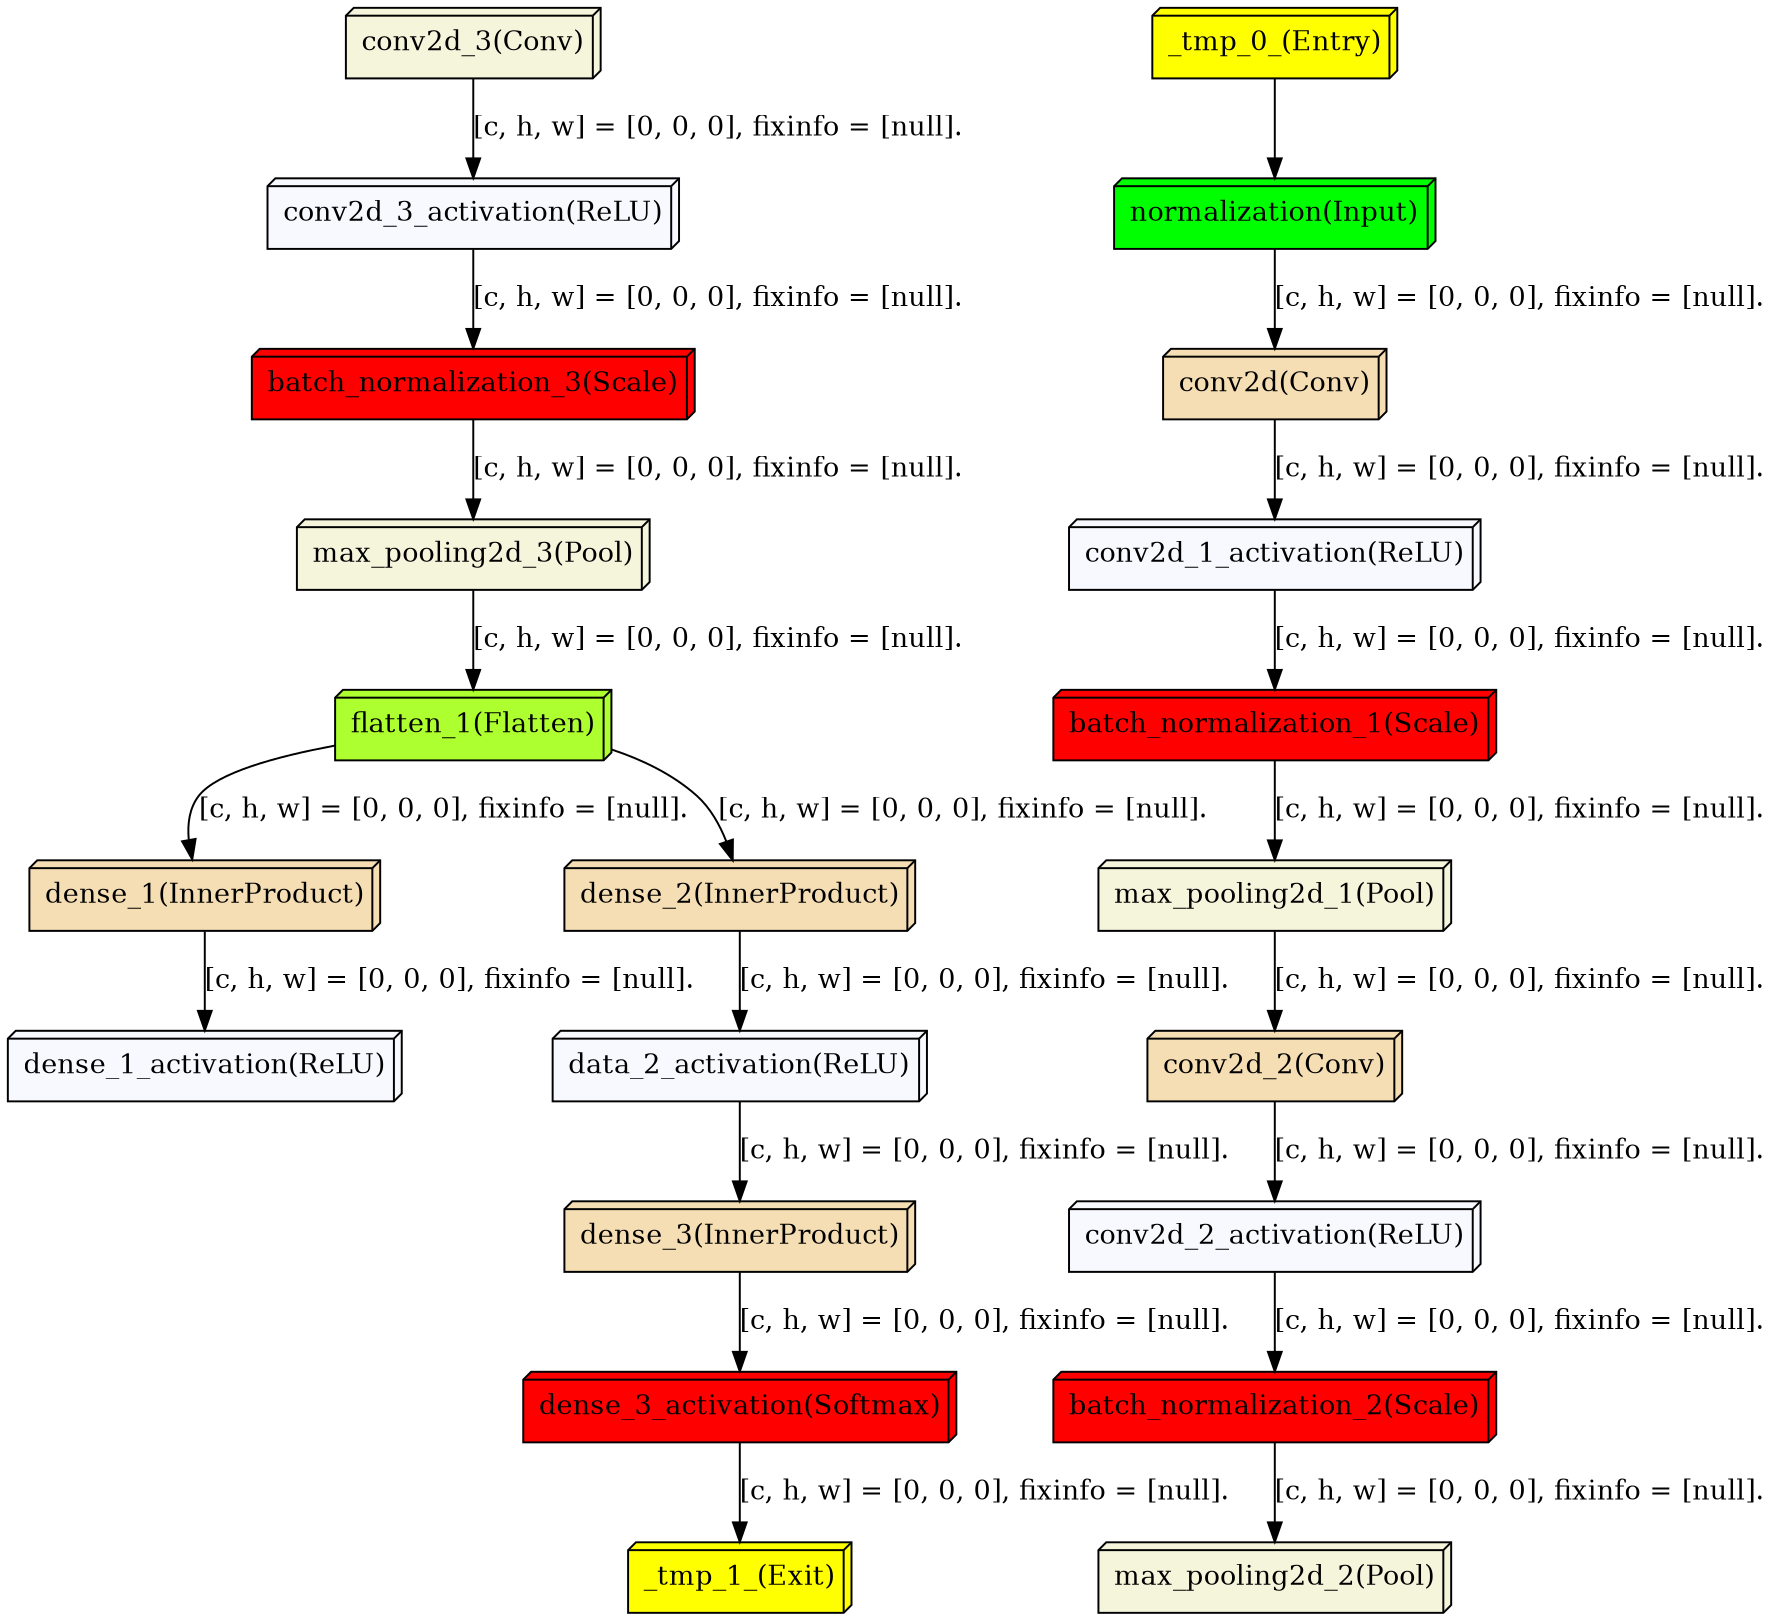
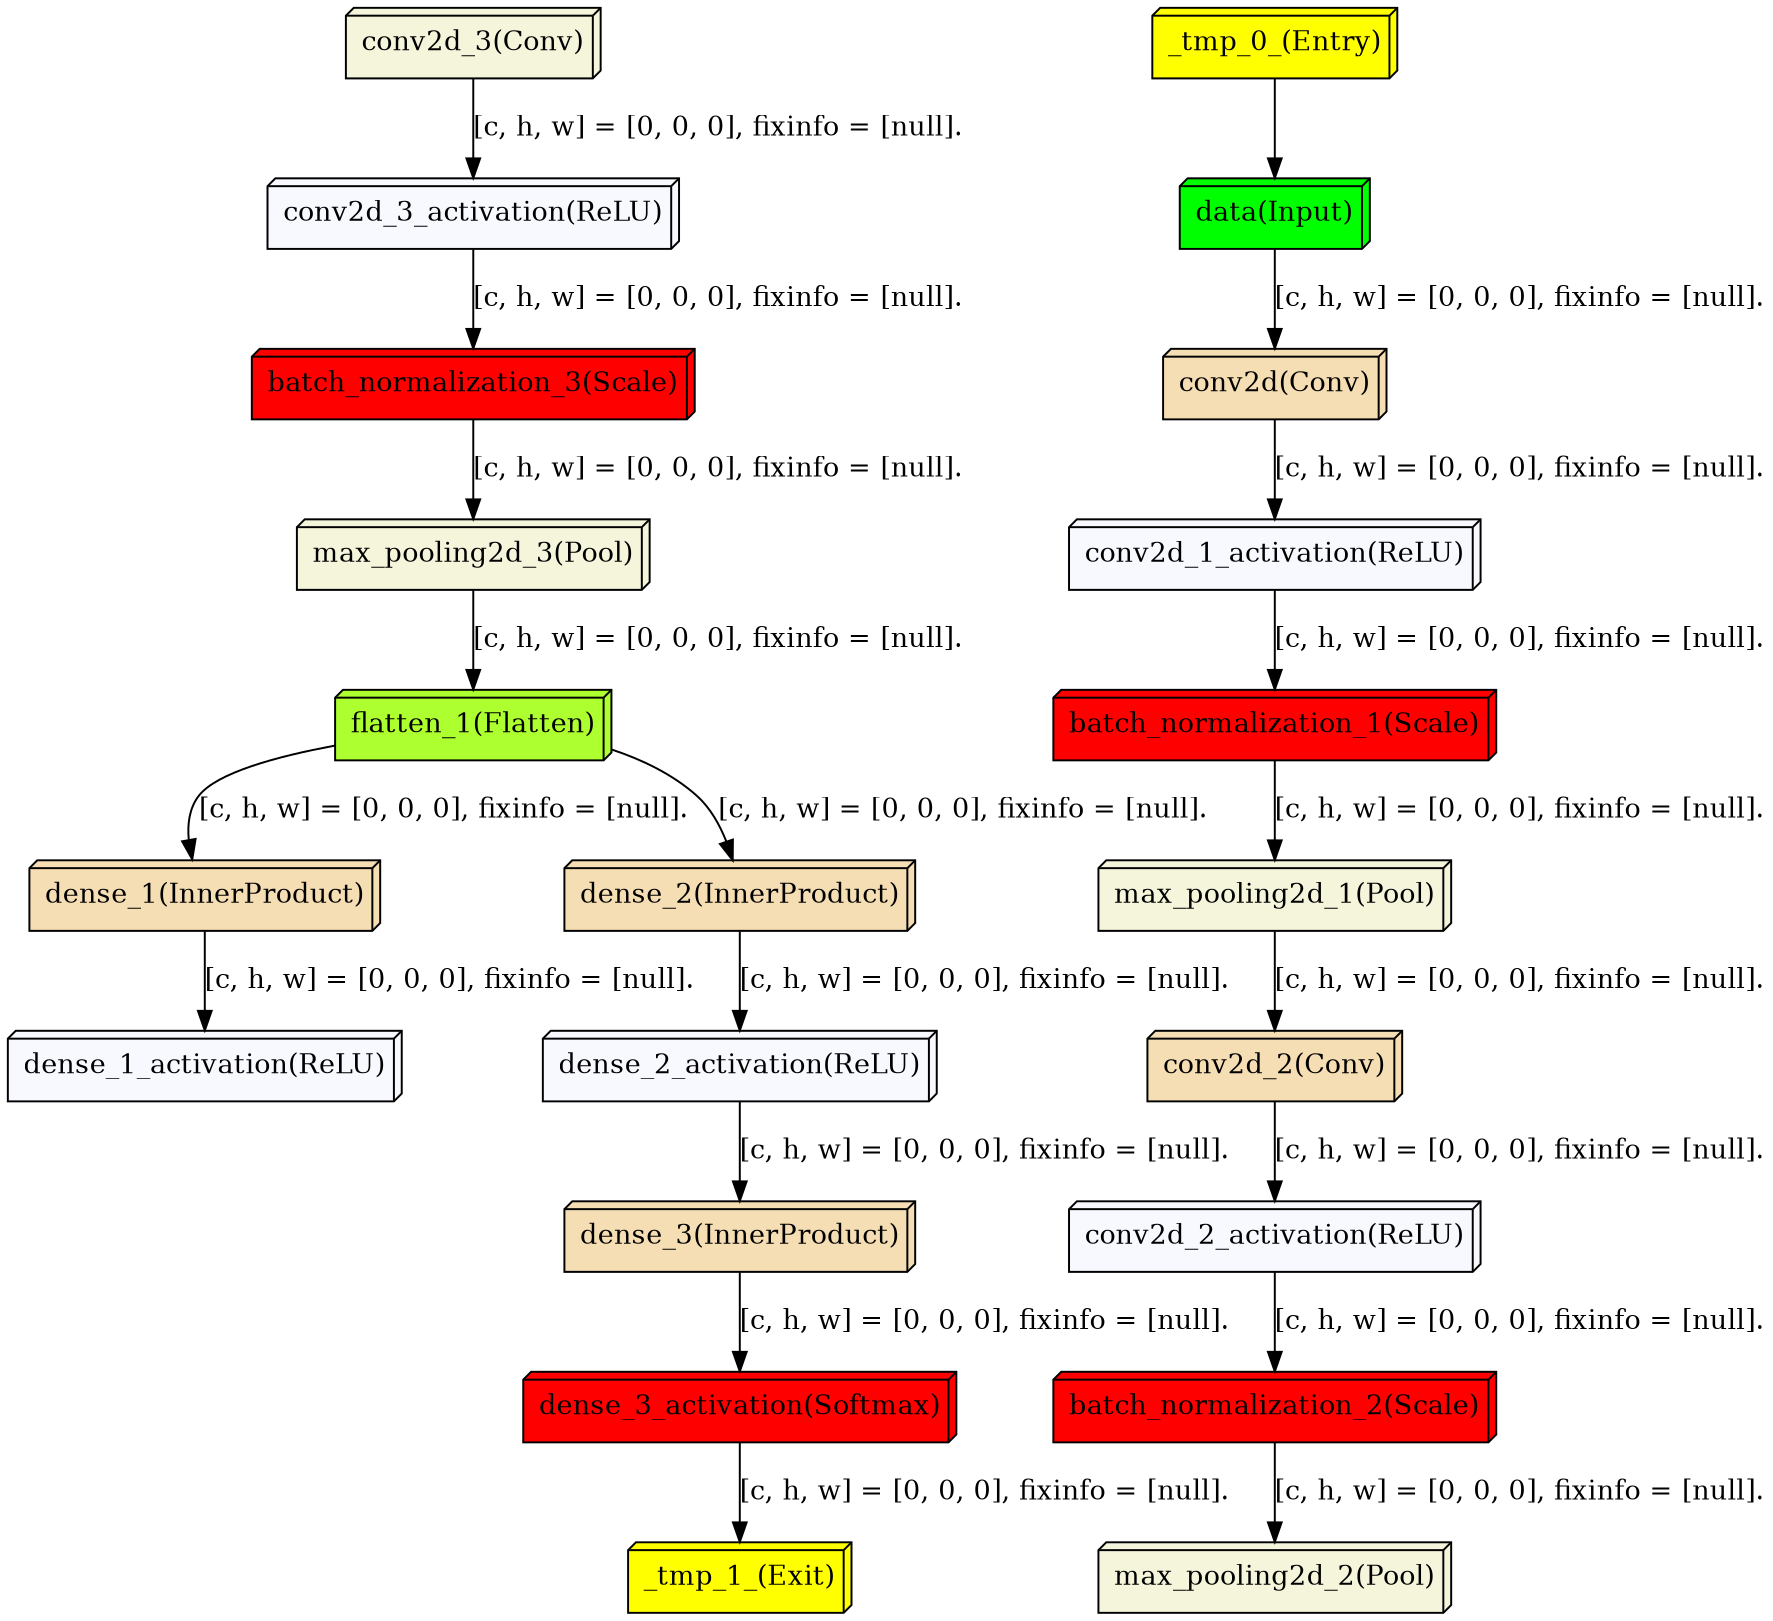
(1275, 214) -> (1275, 214)
(740, 1066) -> (740, 1066)
